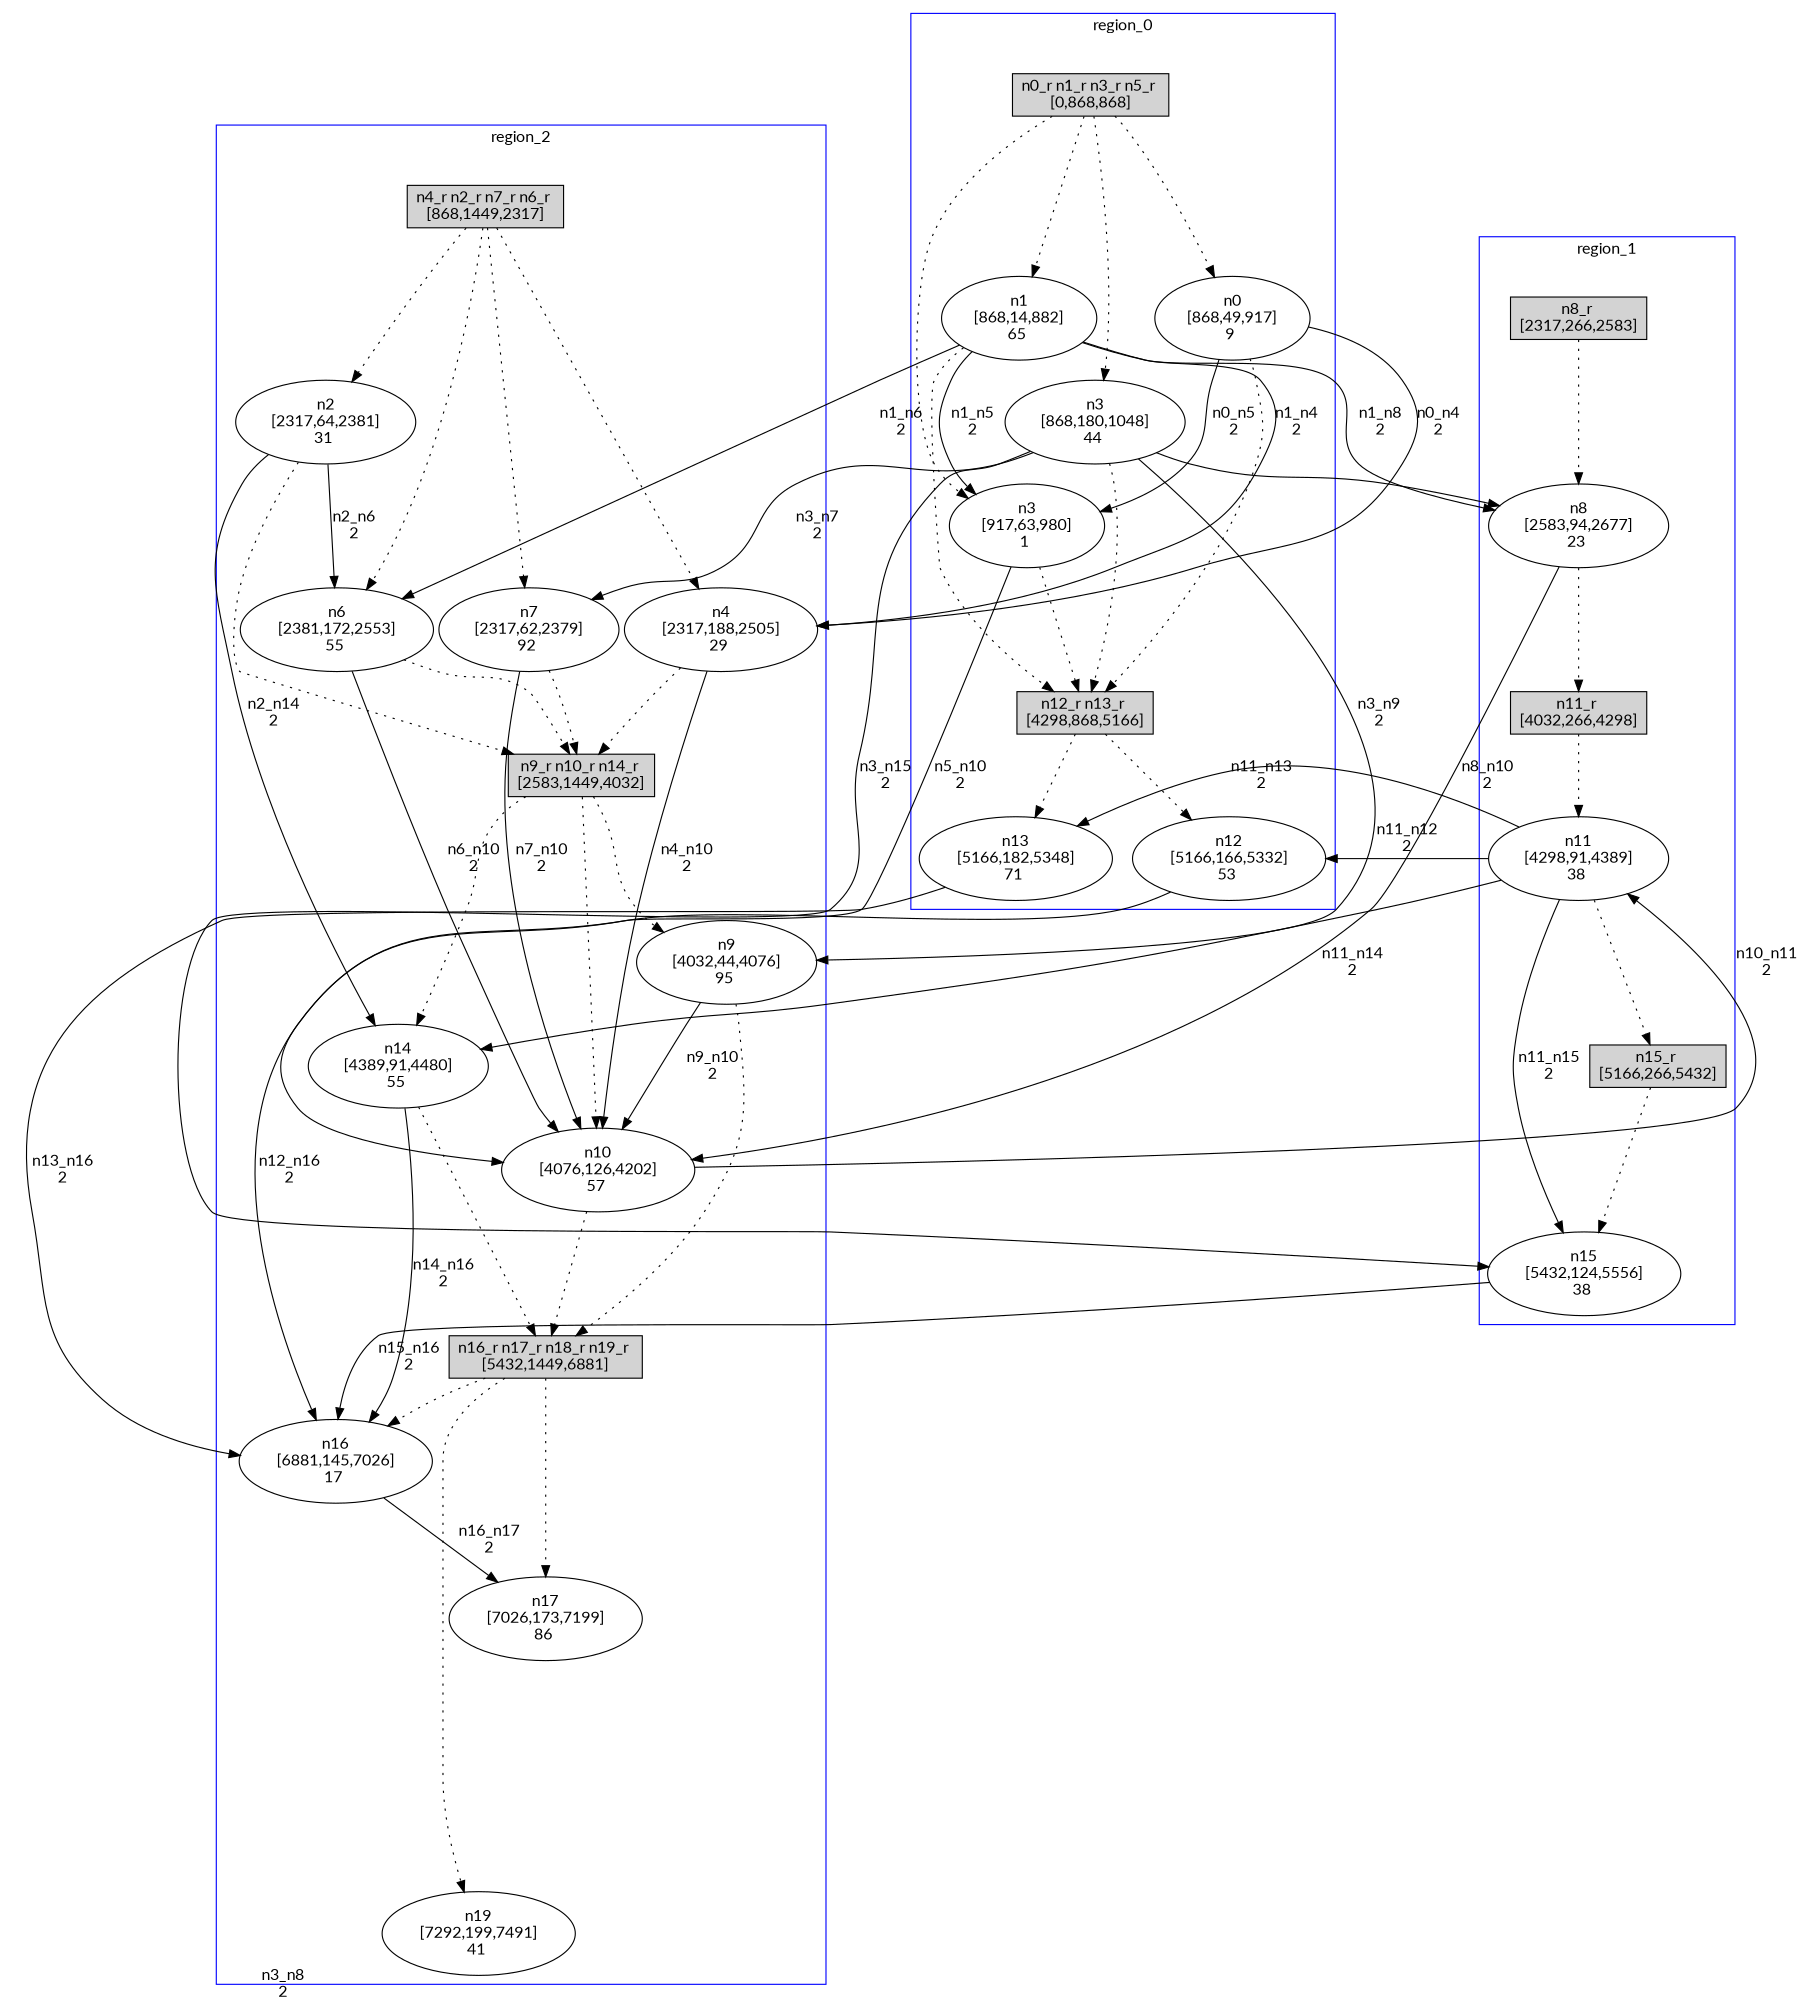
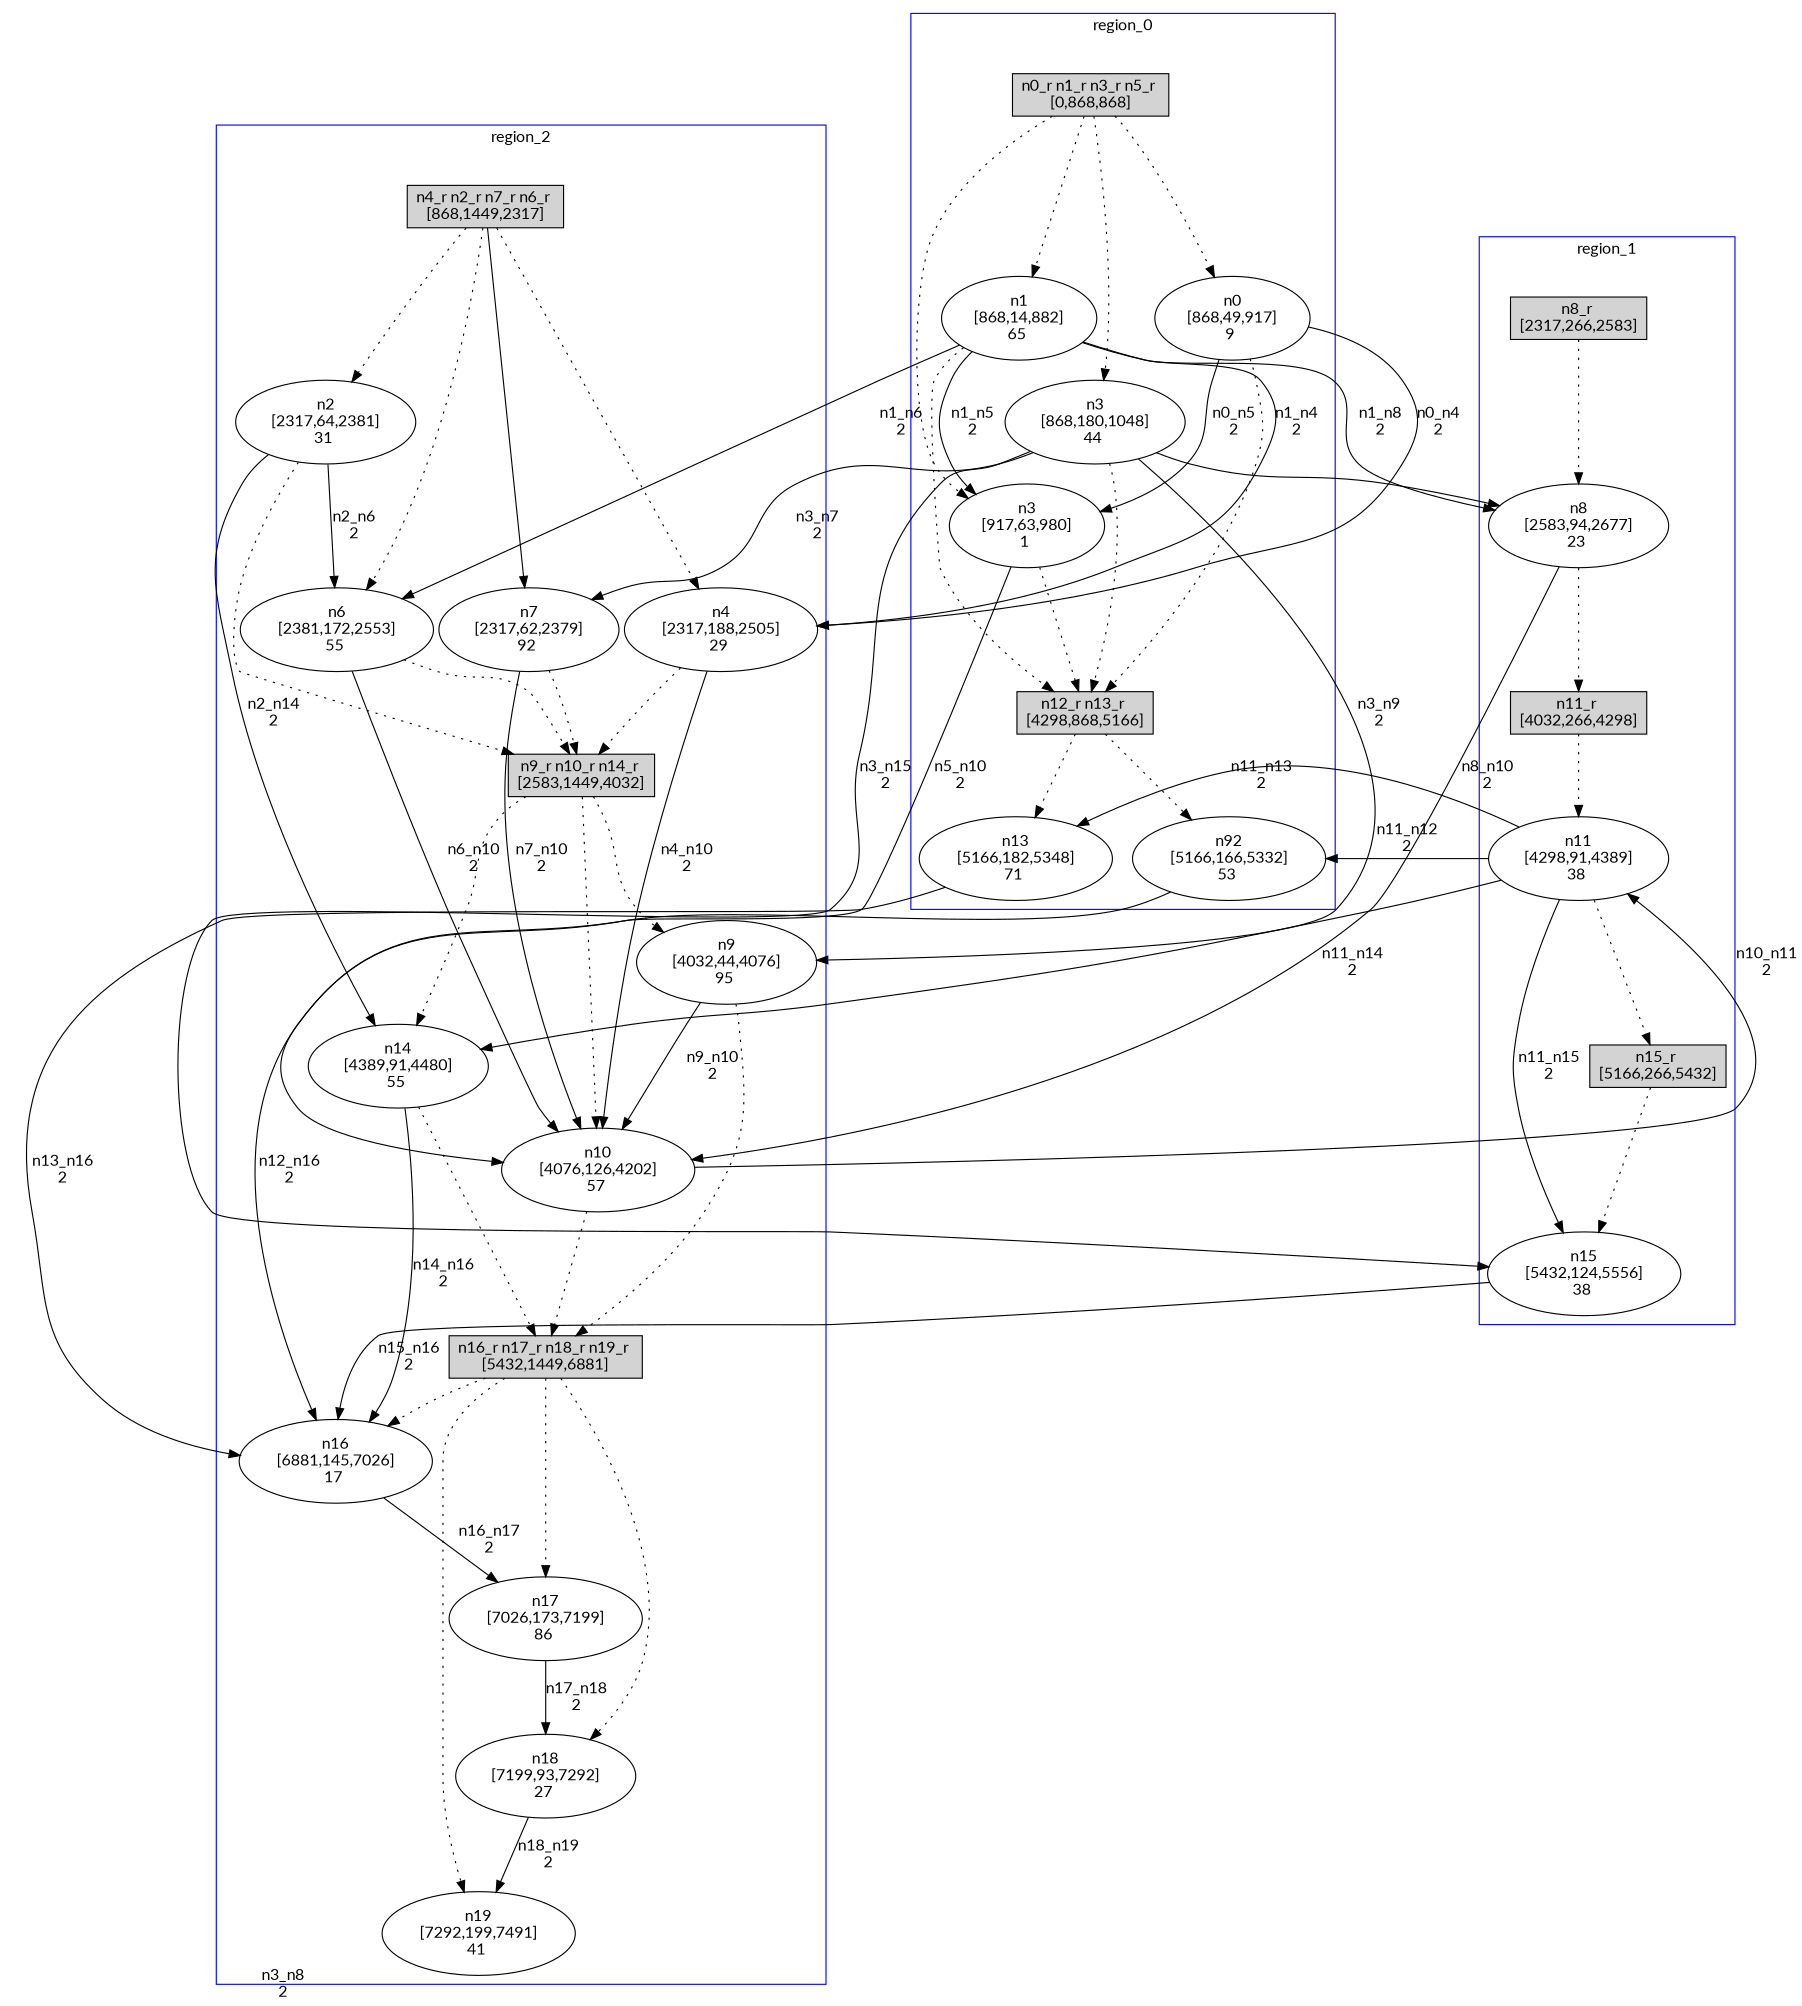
(506, 402) -> (506, 402)
(1229, 859) -> (1229, 859)
none -> (546, 1776)
